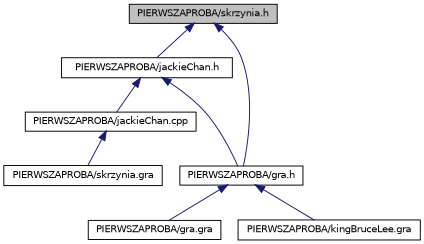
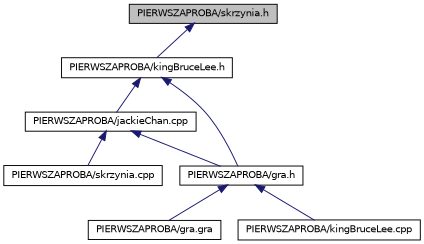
(147, 68) -> (147, 68)
(249, 94) -> (180, 150)
(83, 176) -> (83, 176)
(329, 230) -> (329, 230)
